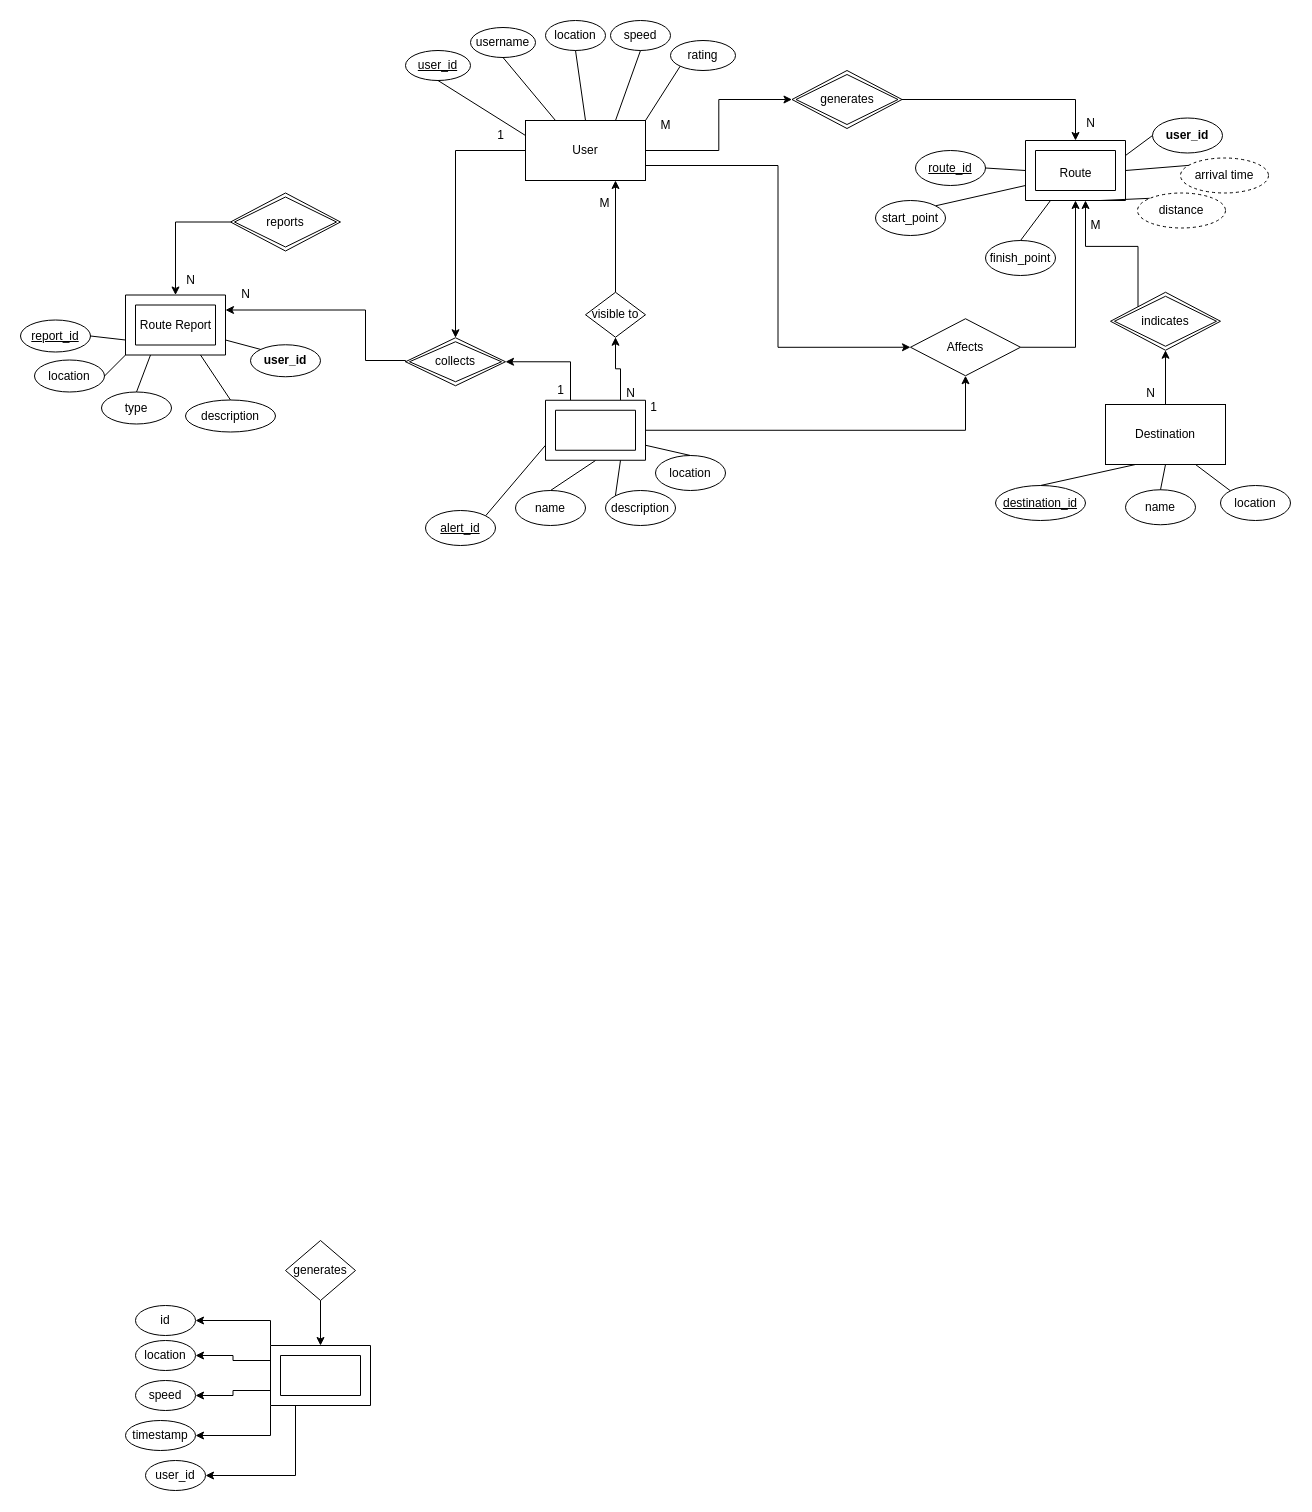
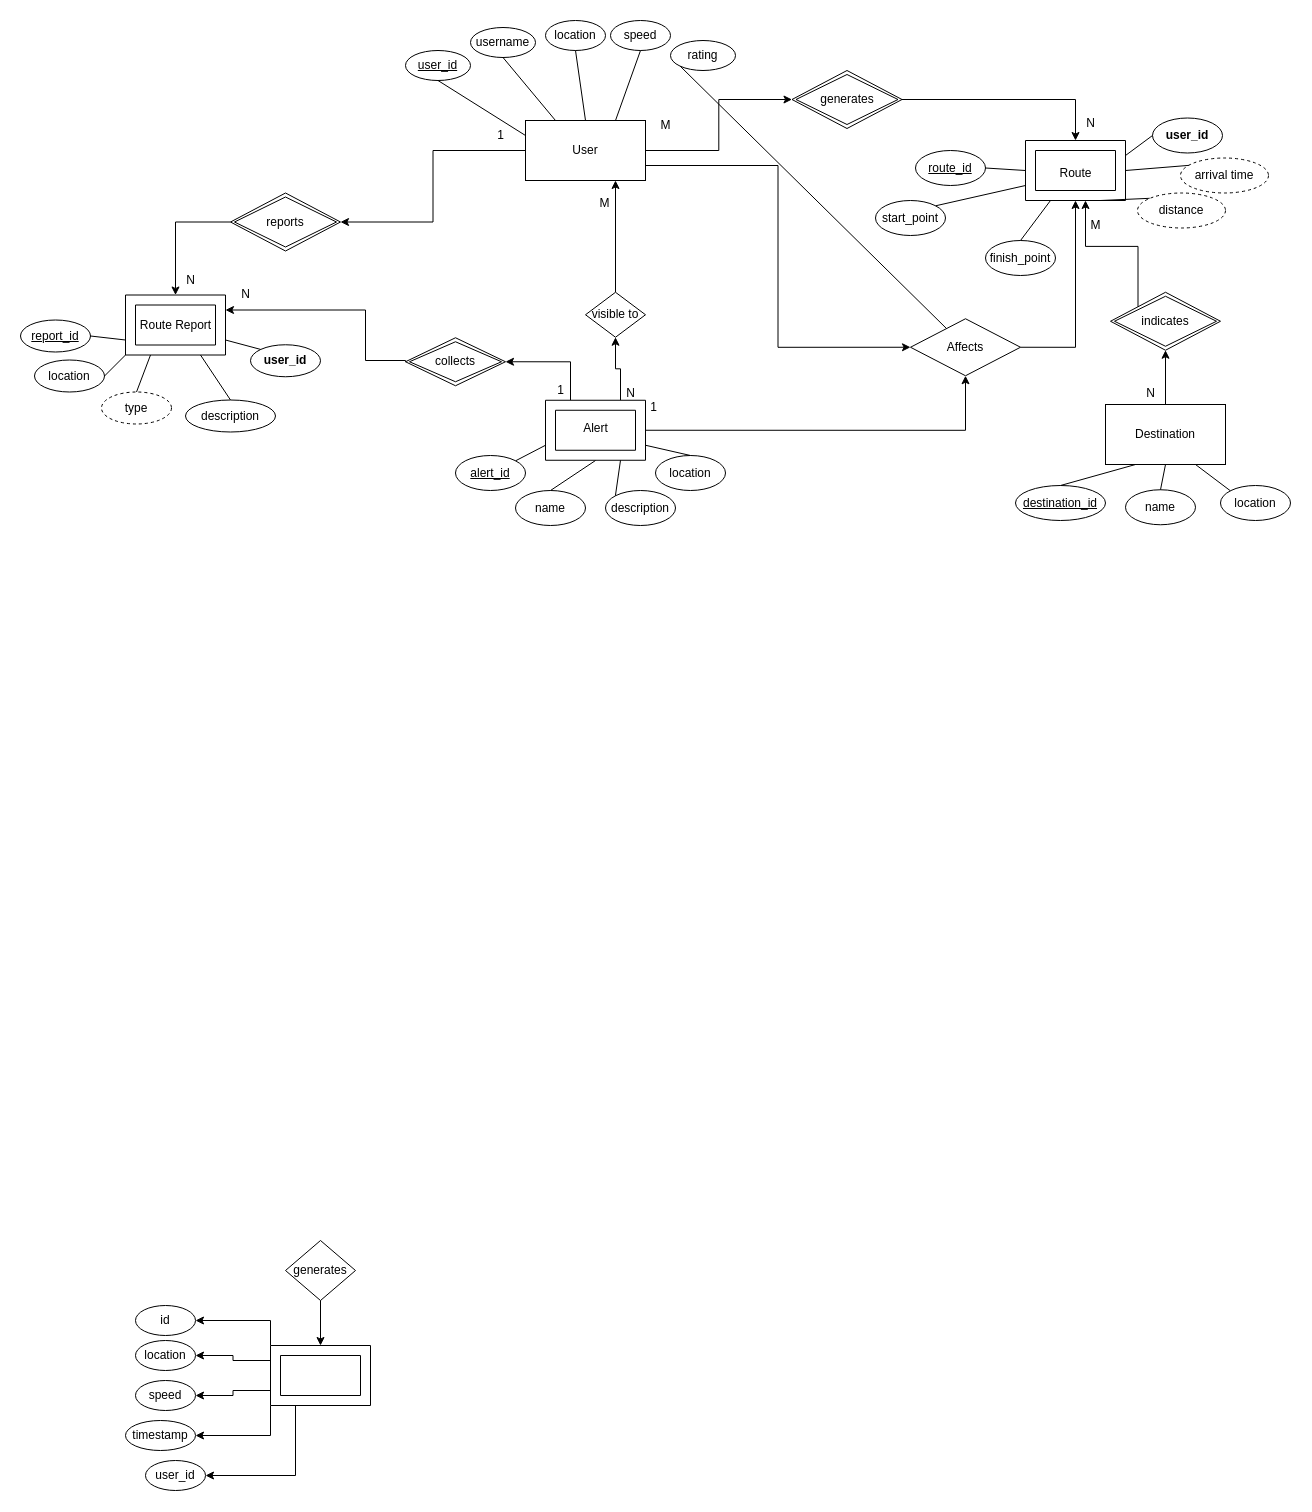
(663, 93) -> (813, 197)
(456, 240) -> (433, 217)
(137, 408) -> (137, 408)
none -> (596, 428)
(1041, 503) -> (1061, 503)
(461, 528) -> (491, 473)
